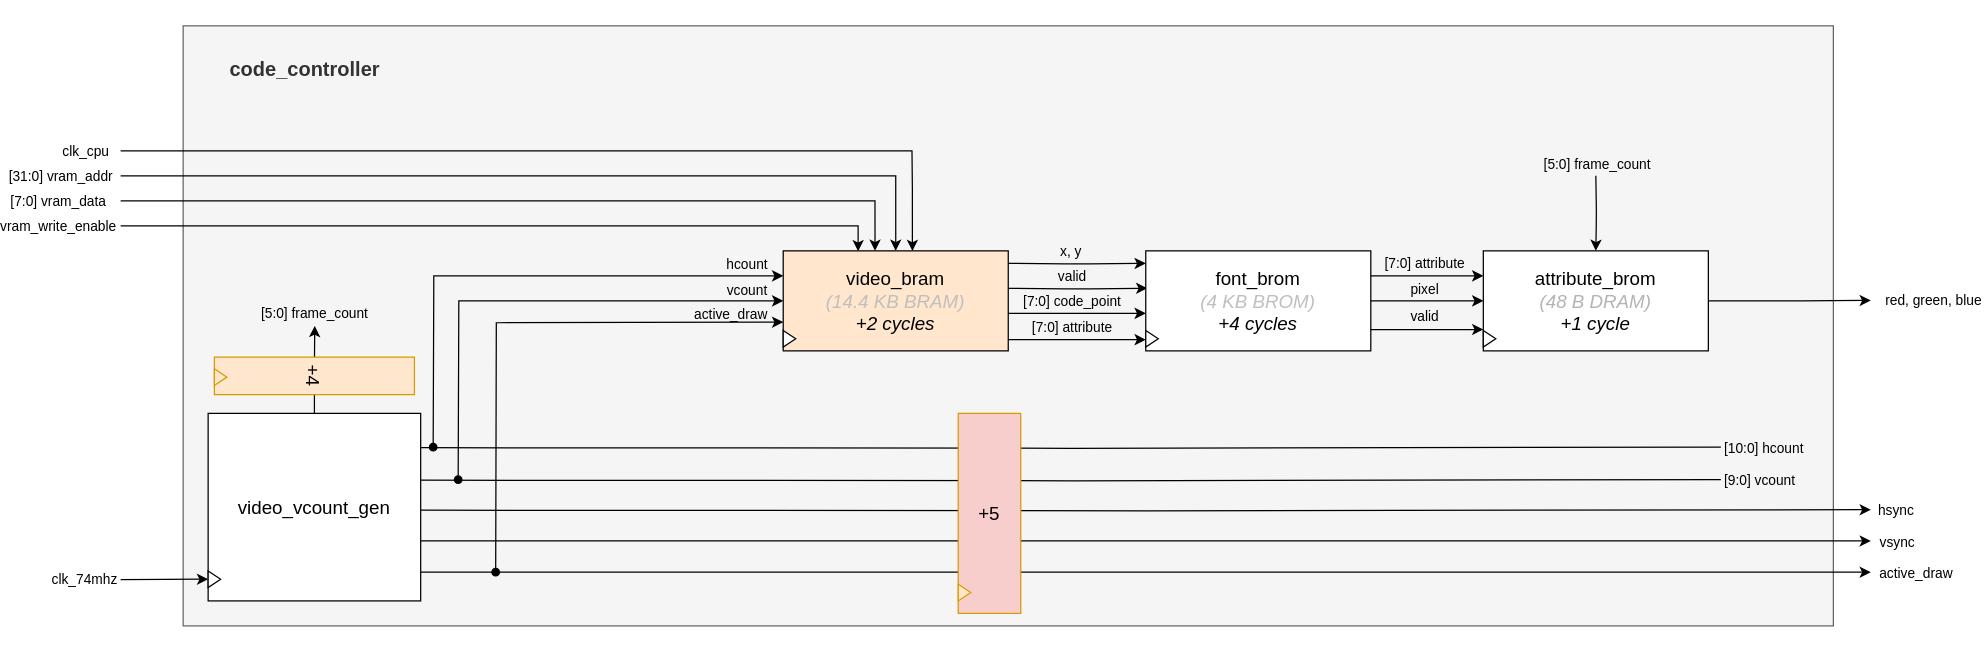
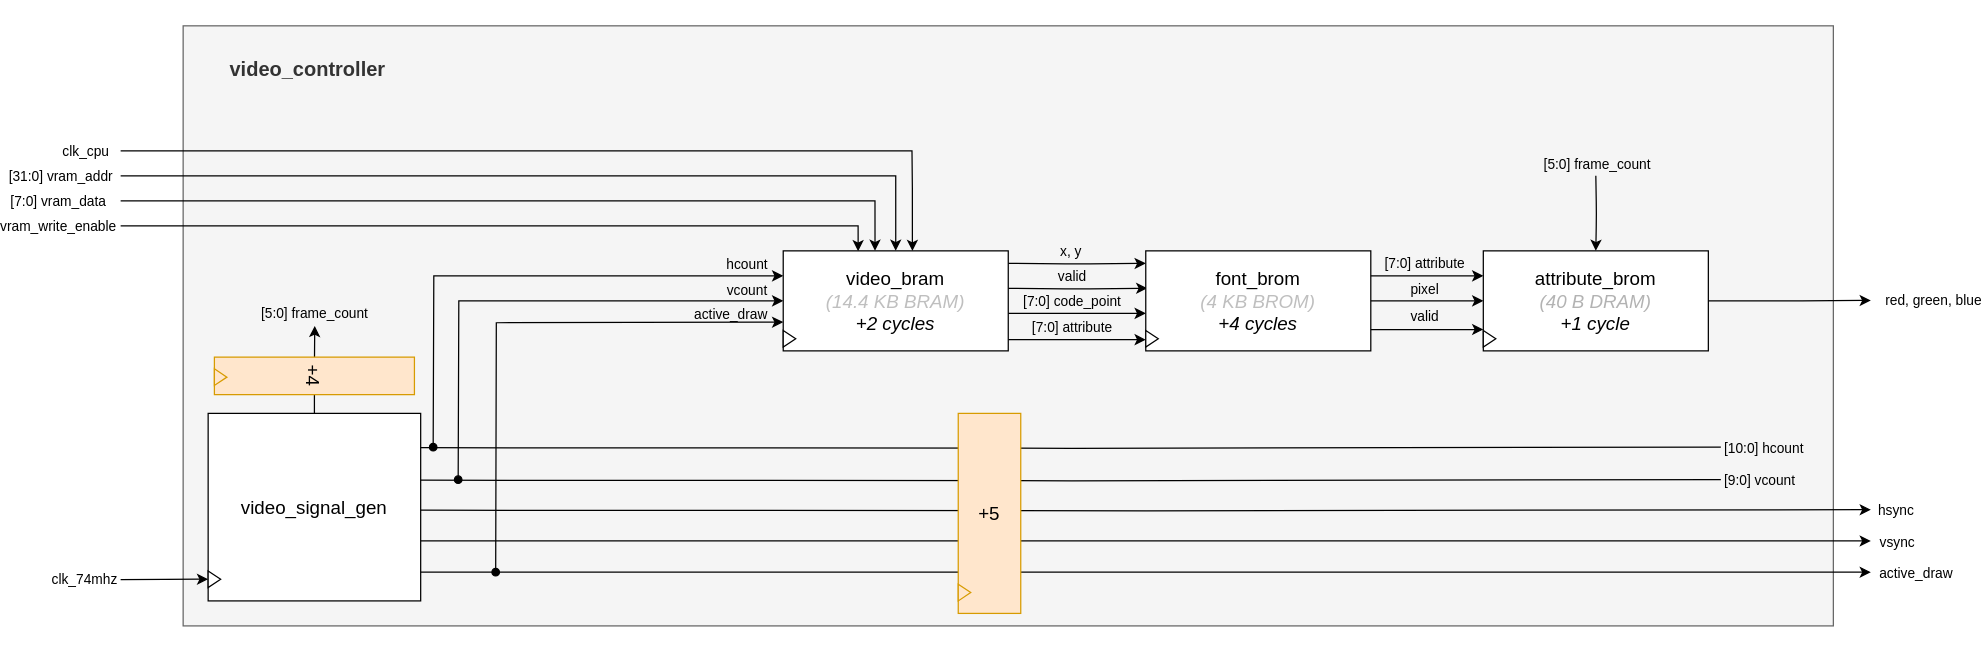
(245, 43) -> (247, 43)
(896, 301) -> (896, 301)
(1596, 301) -> (1596, 301)
(314, 507) -> (314, 507)
(989, 513) -> (989, 513)
